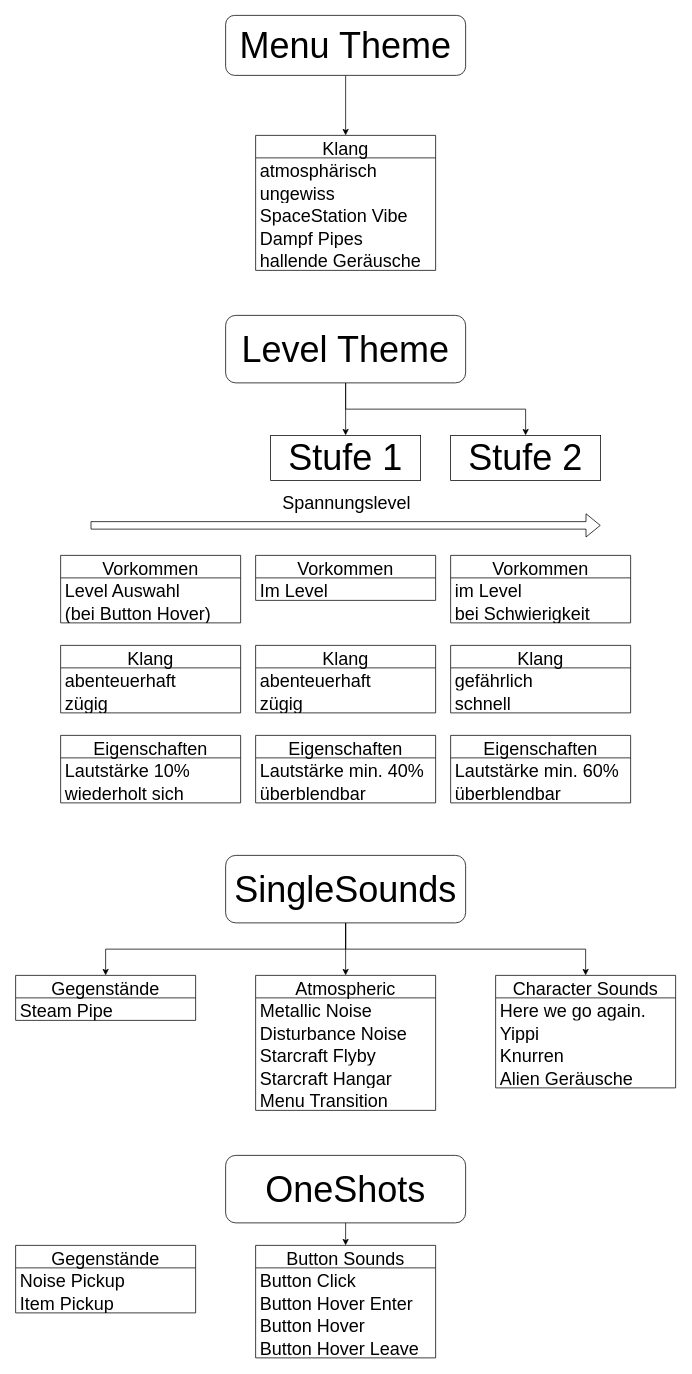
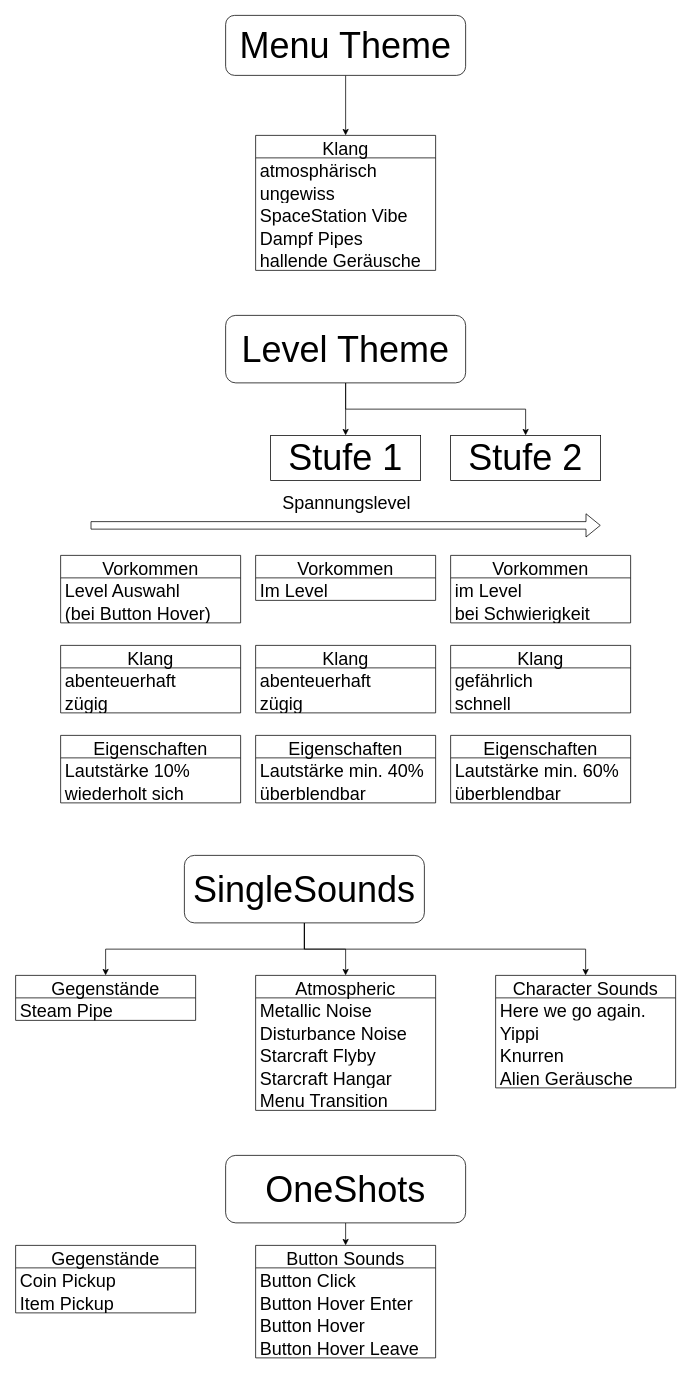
(345, 889) -> (304, 889)
(73, 1281) -> (68, 1281)
